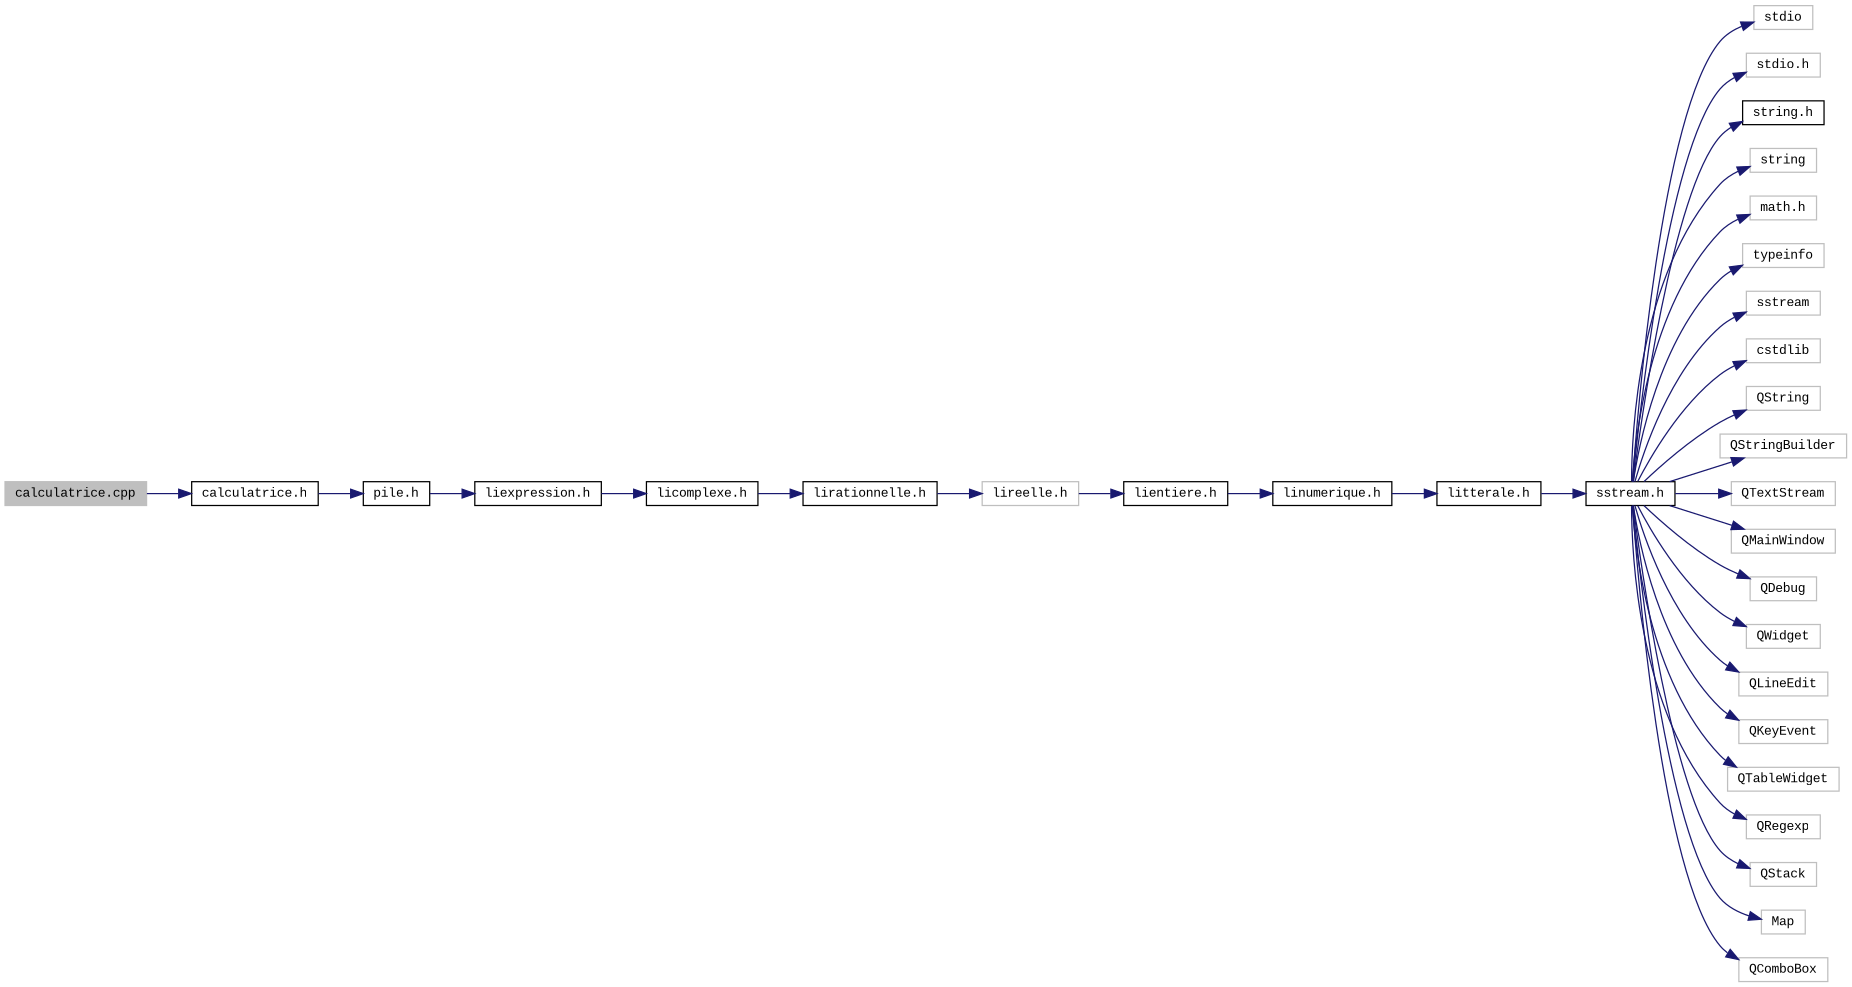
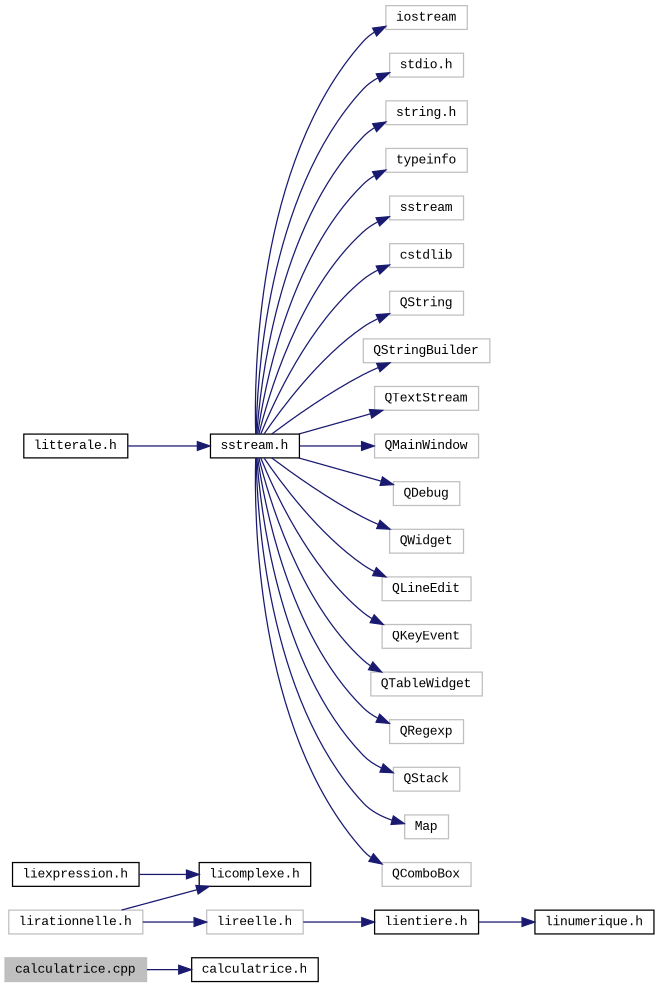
(1783, 18) -> (427, 18)
(1783, 113) -> (427, 113)
(1783, 160) -> none
(1783, 208) -> none
(397, 494) -> none
(774, 494) -> (159, 900)
(870, 494) -> (76, 922)
(1408, 494) -> none
